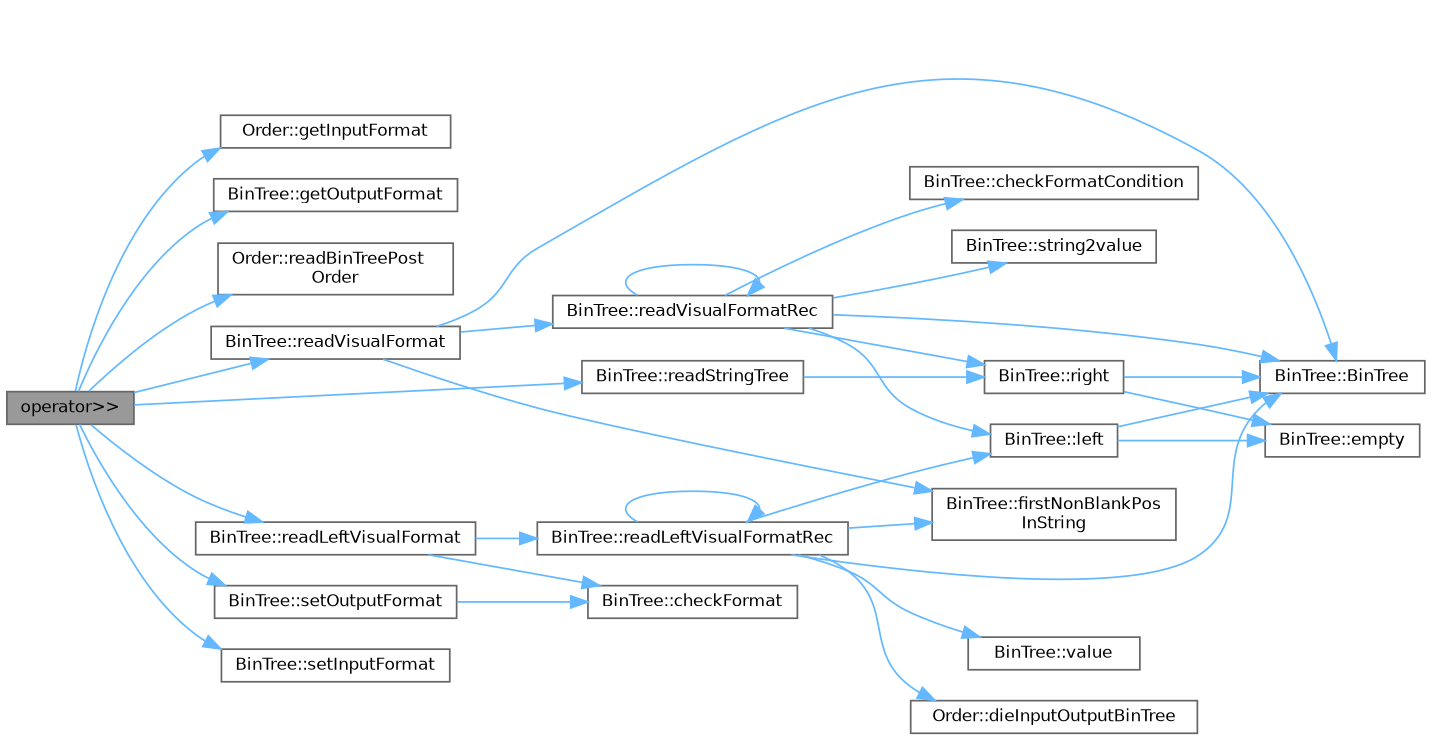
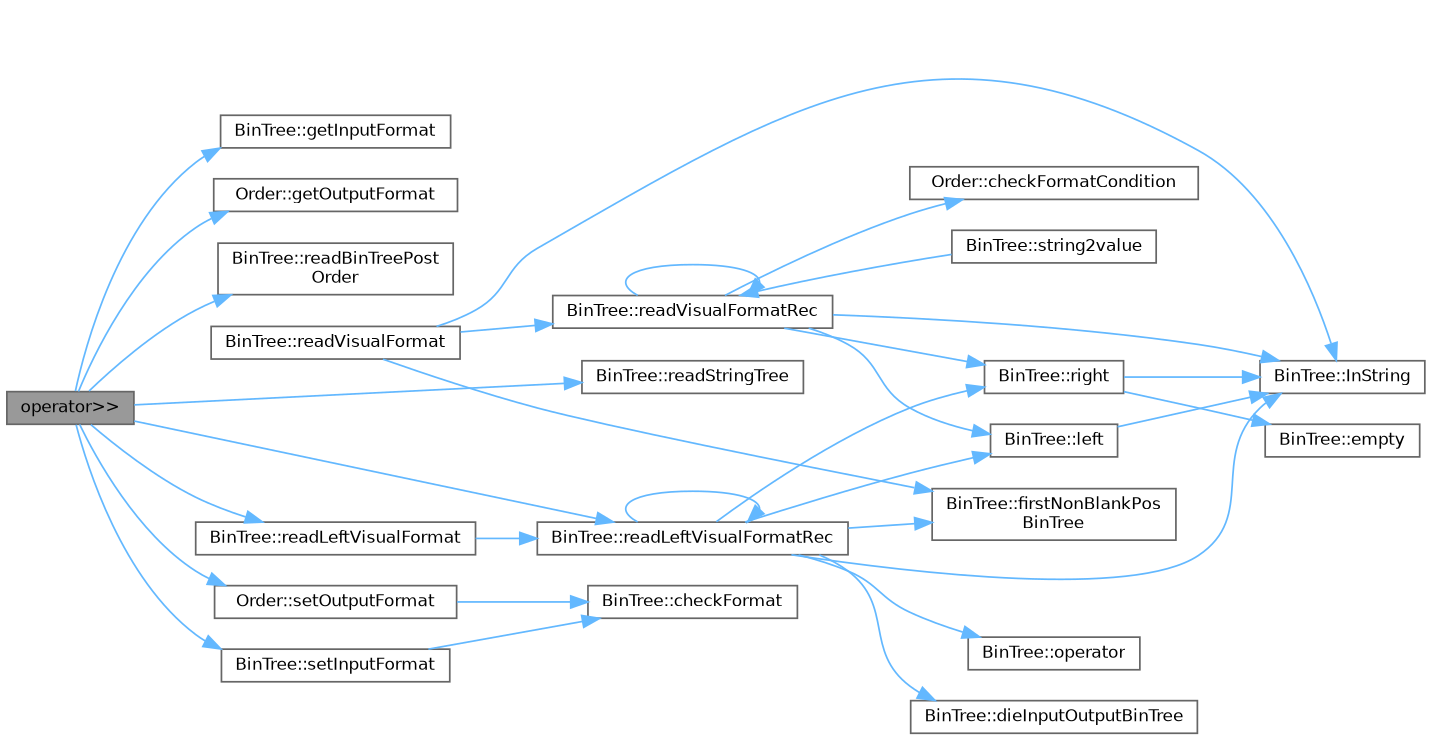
(336, 132) -> (336, 132)
(1054, 183) -> (1054, 183)
(336, 195) -> (336, 195)
(336, 269) -> (336, 269)
(911, 284) -> (854, 271)
(893, 377) -> (836, 444)
(1342, 377) -> (1342, 377)
(193, 378) -> (365, 470)
(1183, 441) -> none
(1054, 514) -> (1054, 514)
(505, 569) -> (505, 635)
(336, 602) -> (336, 602)
(1054, 653) -> (1054, 653)
(1054, 717) -> (1054, 717)
